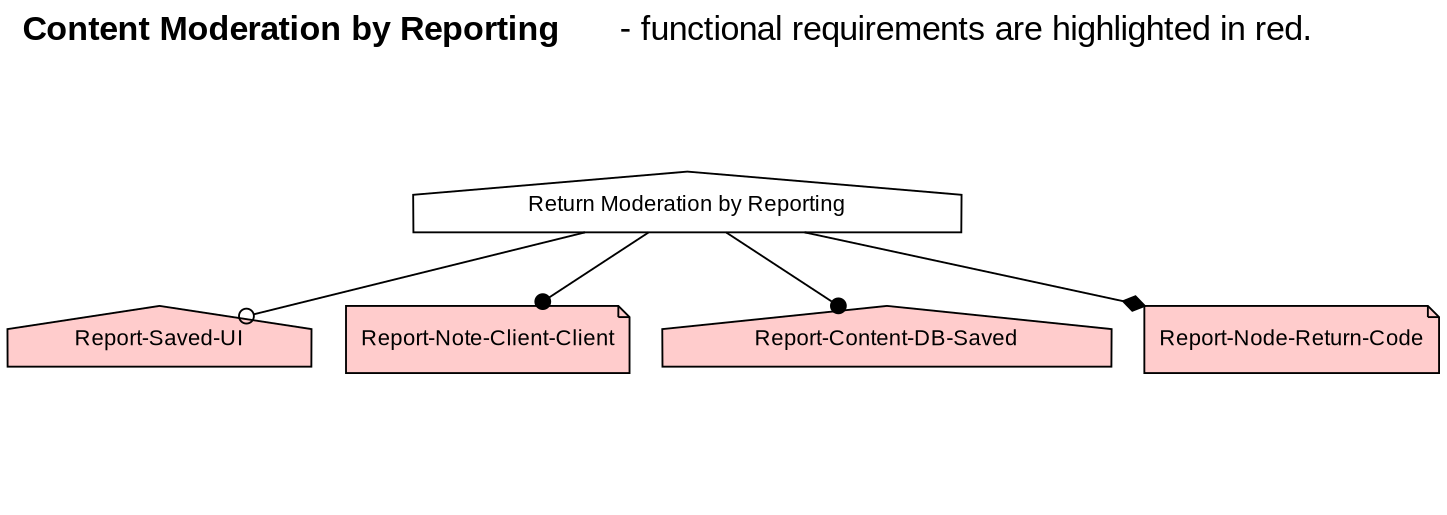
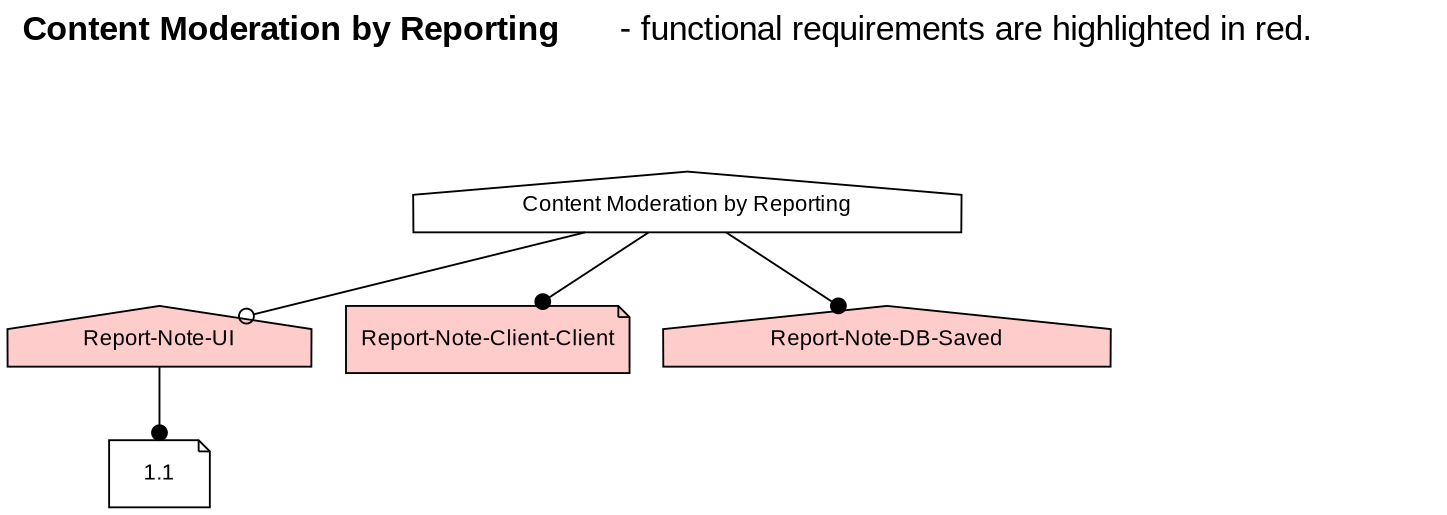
(687, 205) -> (687, 205)
(159, 339) -> (159, 339)
(887, 339) -> (887, 339)
(1292, 339) -> none
none -> (159, 474)
